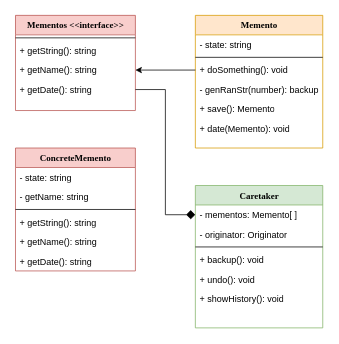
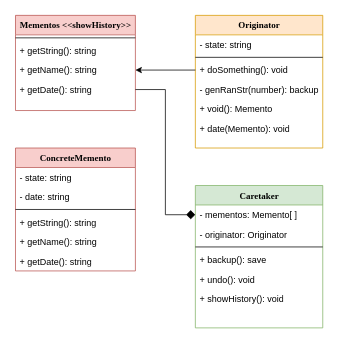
(76, 26) -> (76, 26)
(260, 26) -> (260, 26)
(239, 110) -> (238, 110)
(58, 198) -> (50, 198)
(236, 261) -> (237, 261)
